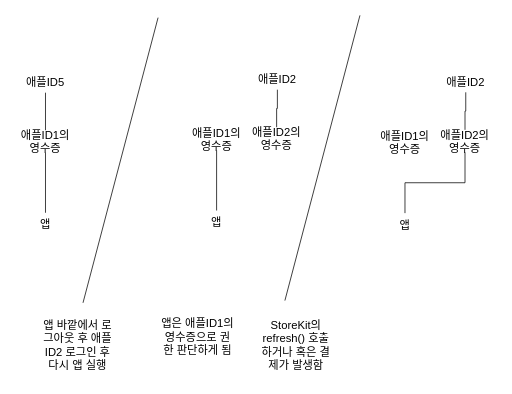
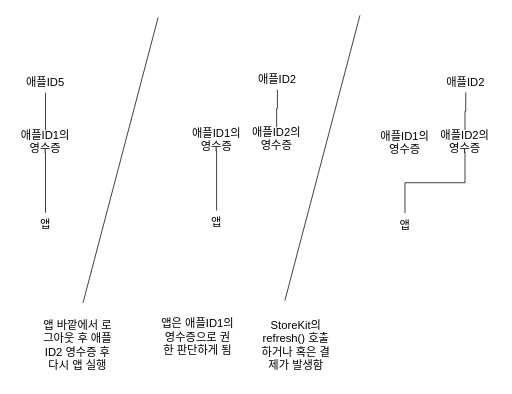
(78, 345) -> (78, 345)
